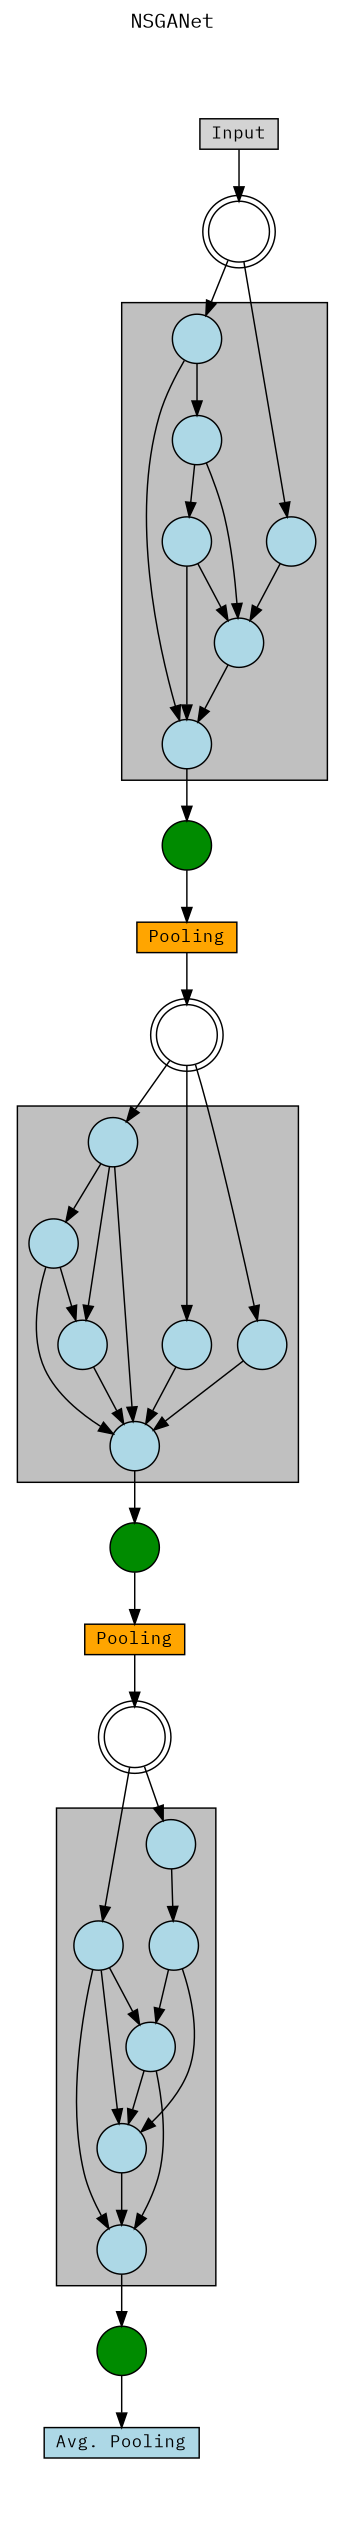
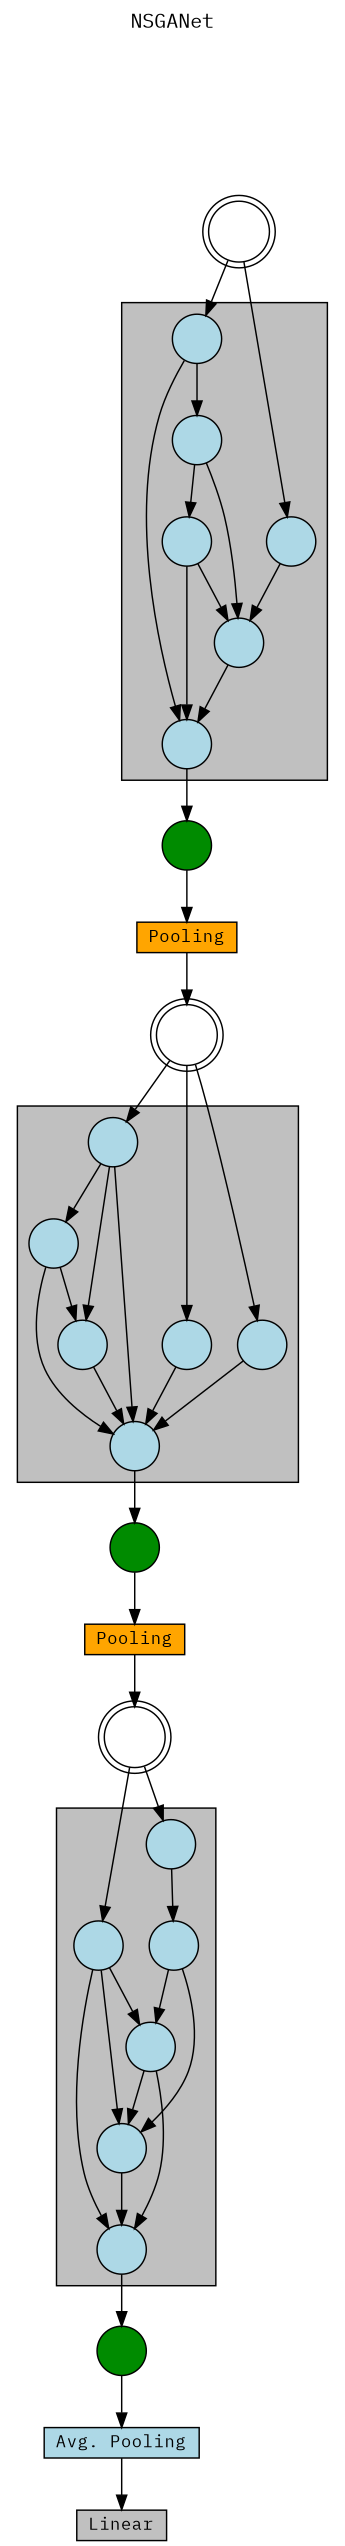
(239, 134) -> none
none -> (122, 2525)
